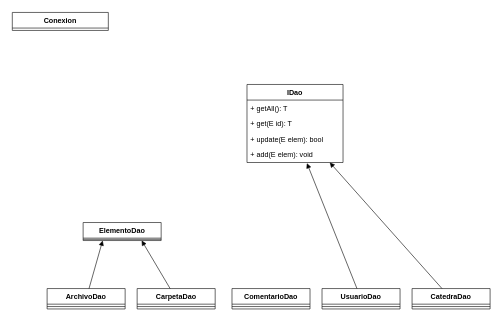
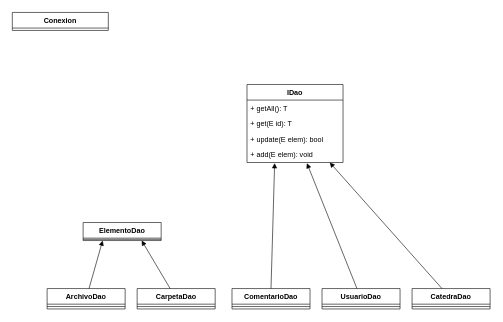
none -> (272, 237)
